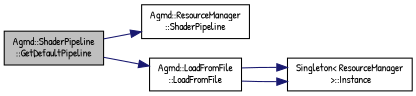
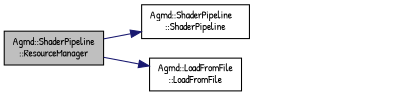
(196, 22) -> (196, 22)
(54, 48) -> (54, 48)
(350, 75) -> none
